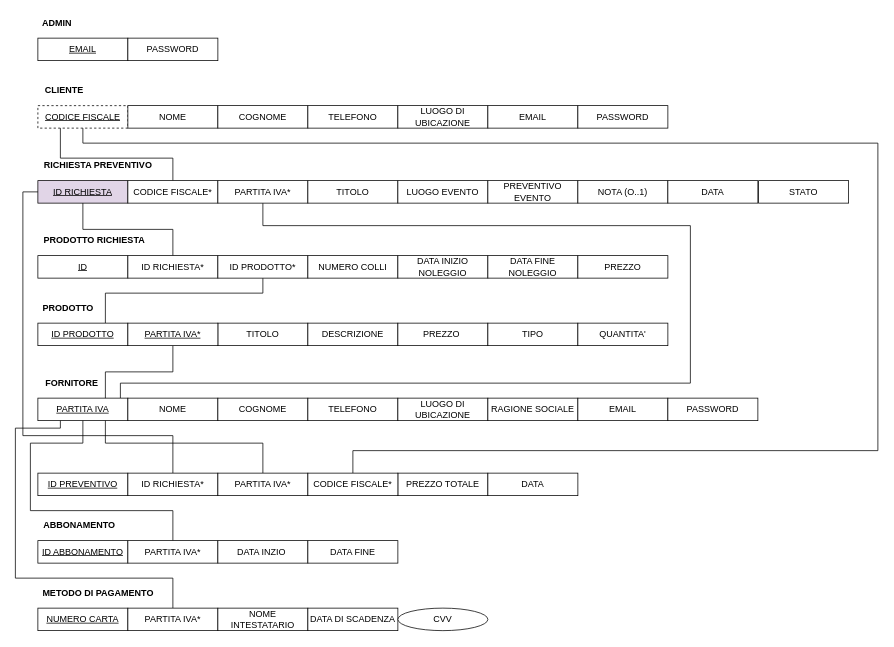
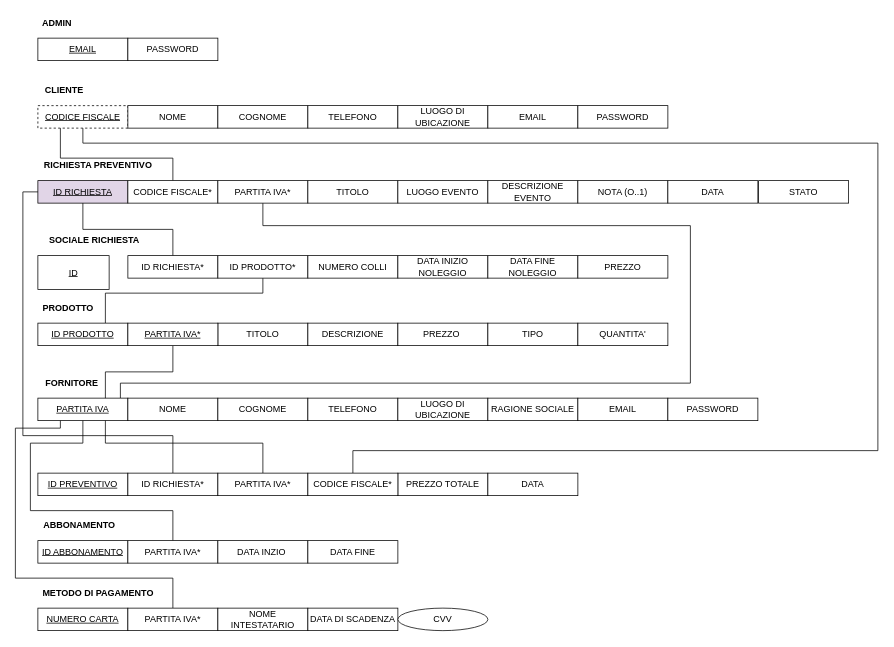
(533, 192) -> (533, 192)
(95, 240) -> (95, 240)
(83, 267) -> (74, 272)
